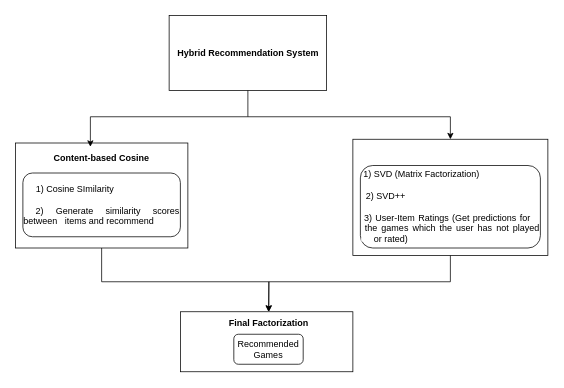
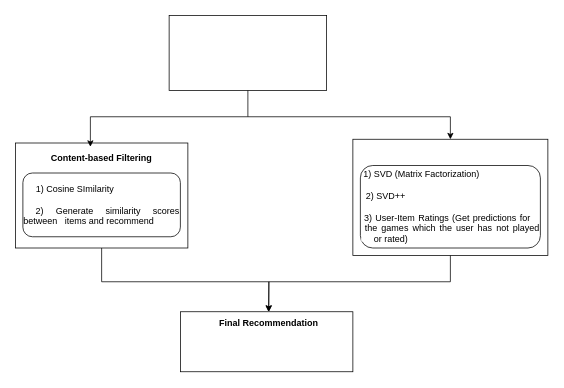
(248, 53) -> none
(102, 158) -> (102, 158)
(269, 323) -> (269, 323)
(269, 349) -> none
